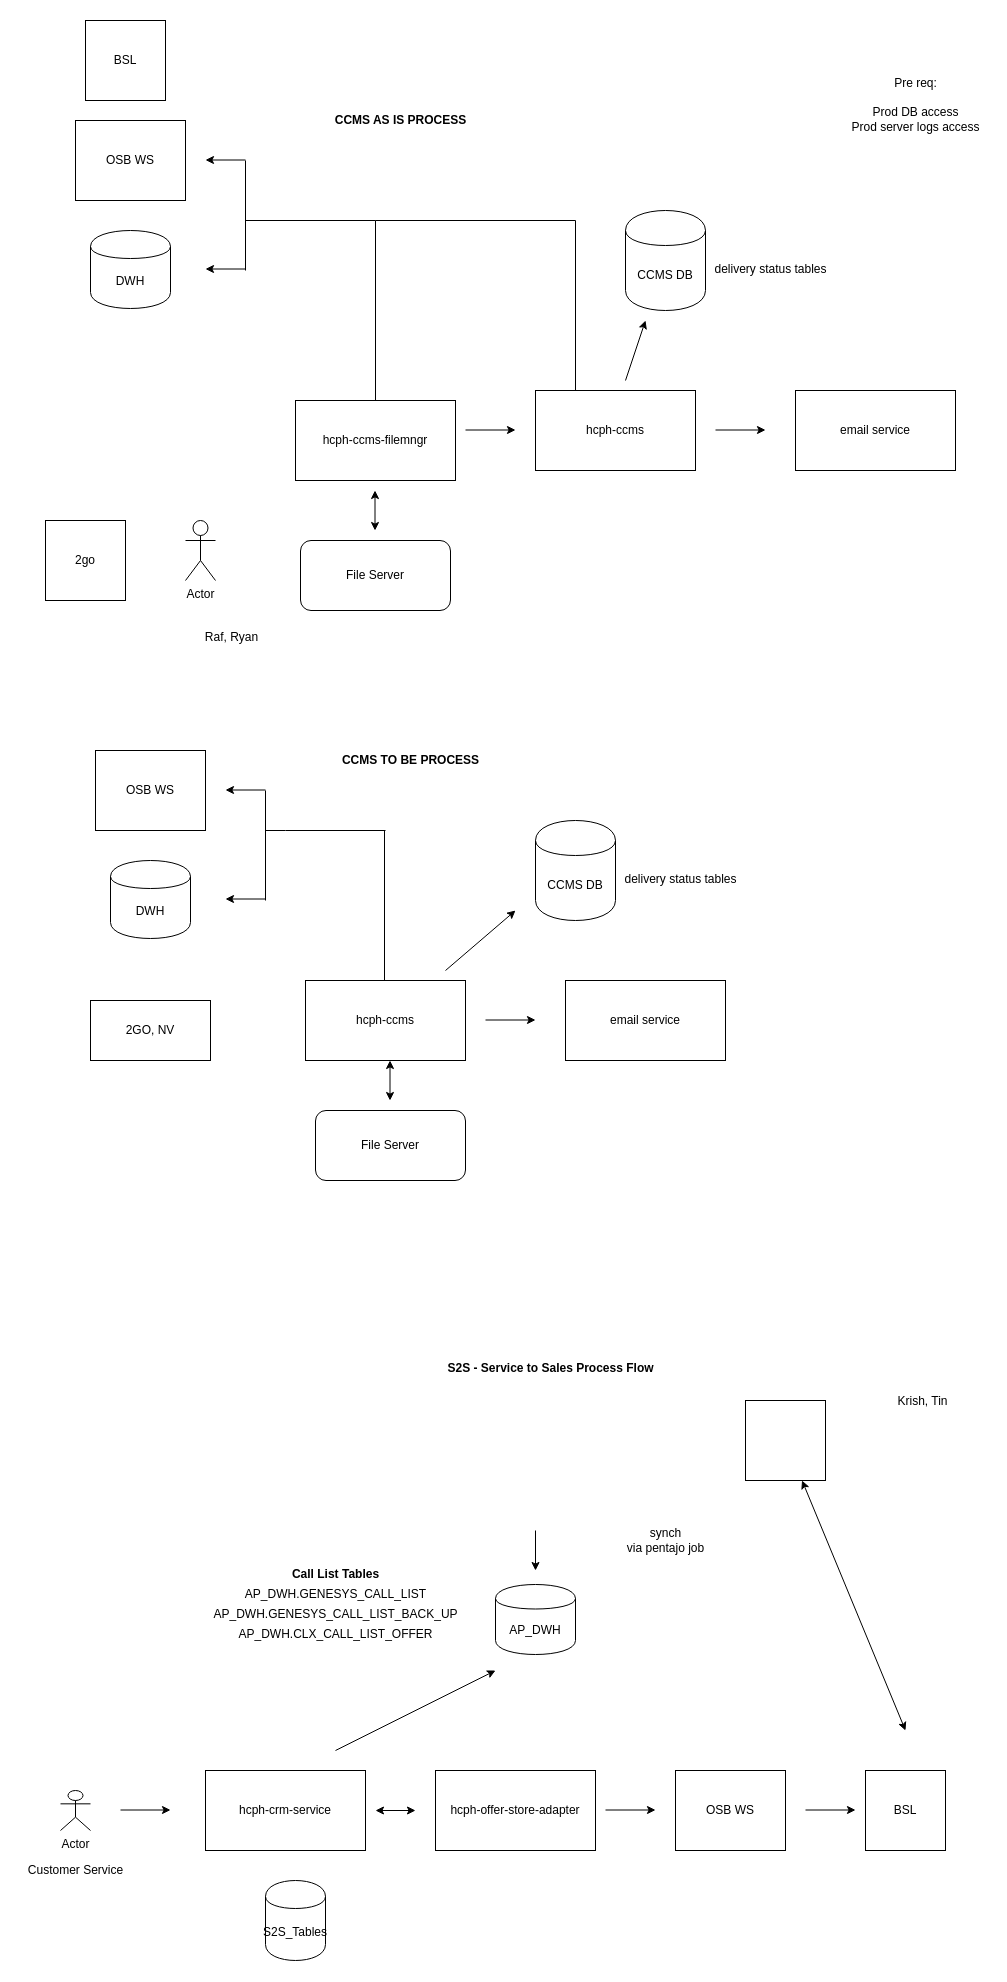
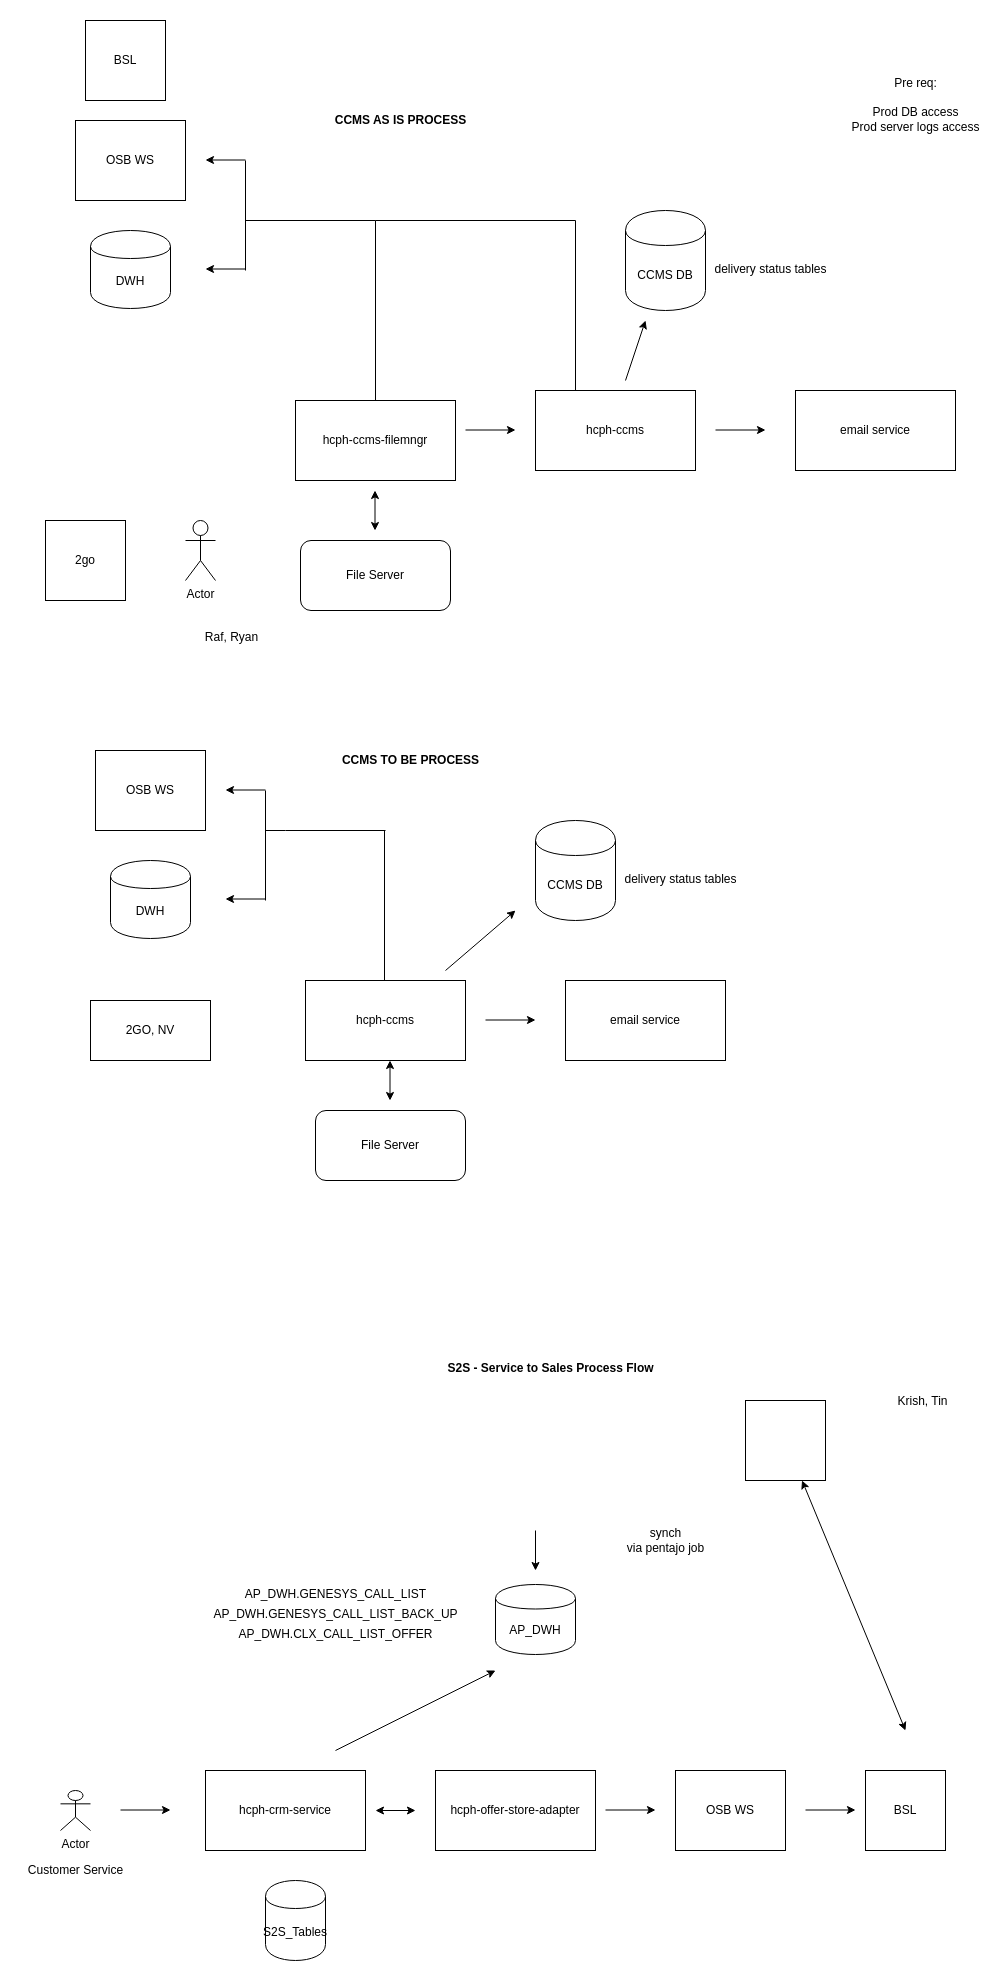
(336, 1575) -> none
